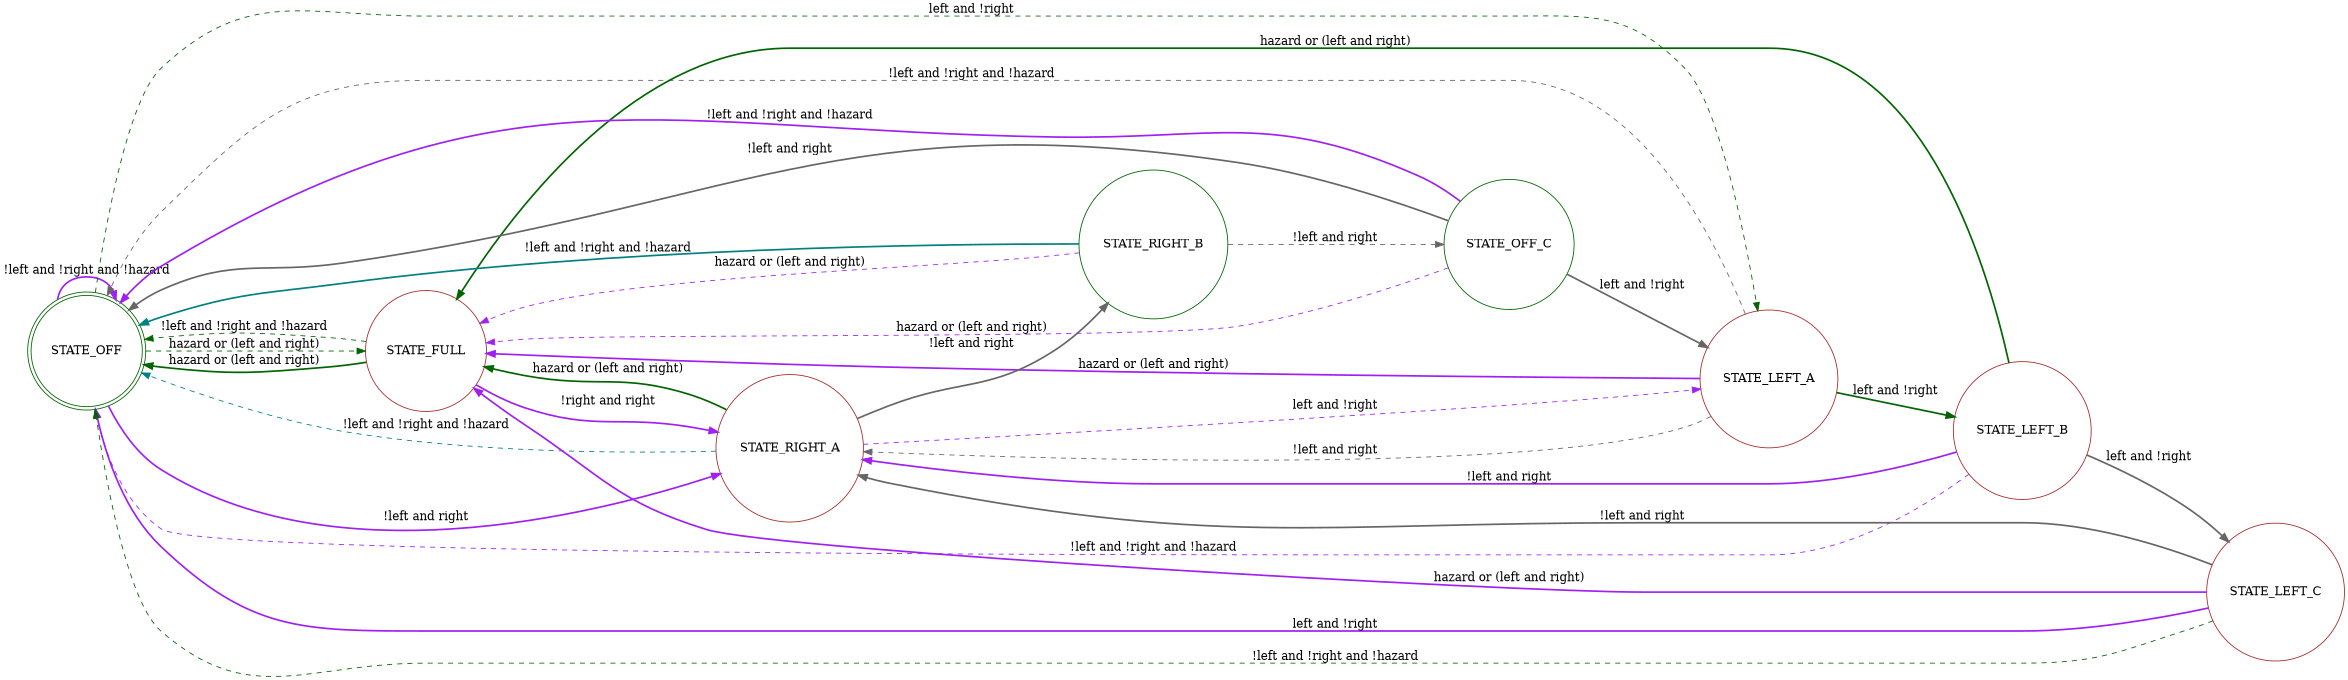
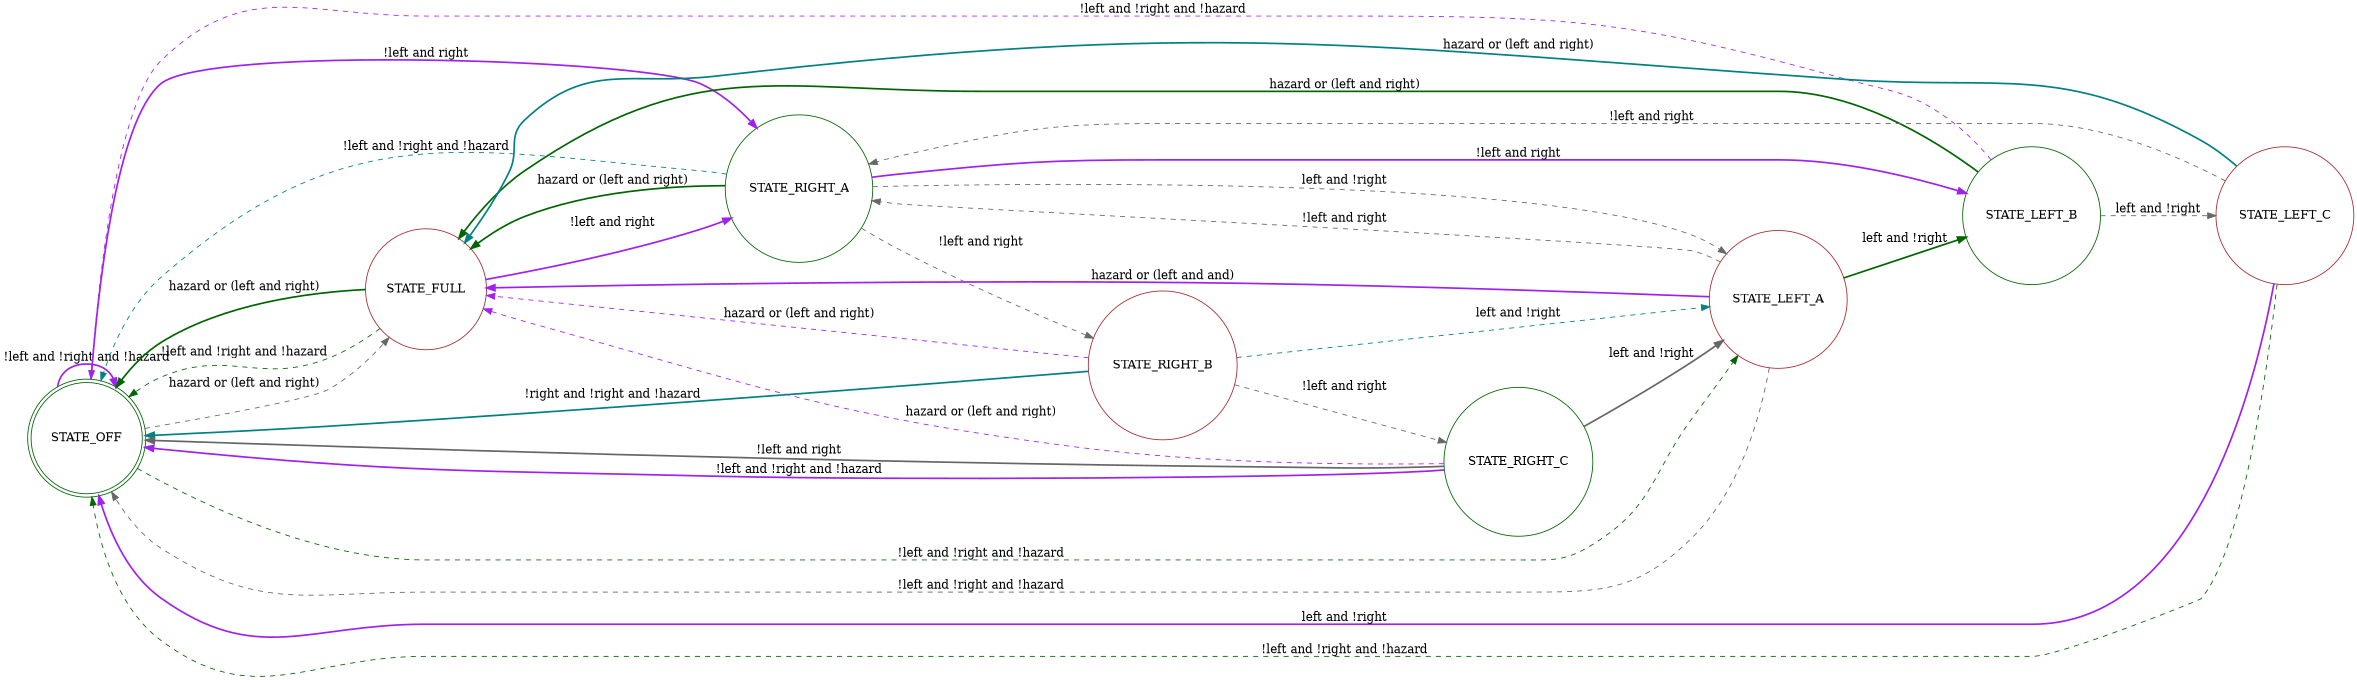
(972, 10) -> (981, 554)
(1153, 244) -> (1163, 365)
(1509, 244) -> (1518, 462)
(608, 248) -> (613, 395)
none -> (1469, 333)
(251, 351) -> (273, 404)
(1153, 365) -> (1163, 276)
(988, 380) -> (977, 288)
(608, 401) -> (613, 223)
(1278, 420) -> (1300, 188)
(2022, 431) -> (2032, 216)
(790, 448) -> (799, 189)
(1415, 484) -> (1416, 160)
(2158, 490) -> (2154, 216)
(1540, 524) -> (1554, 123)
(1323, 579) -> (1319, 45)
